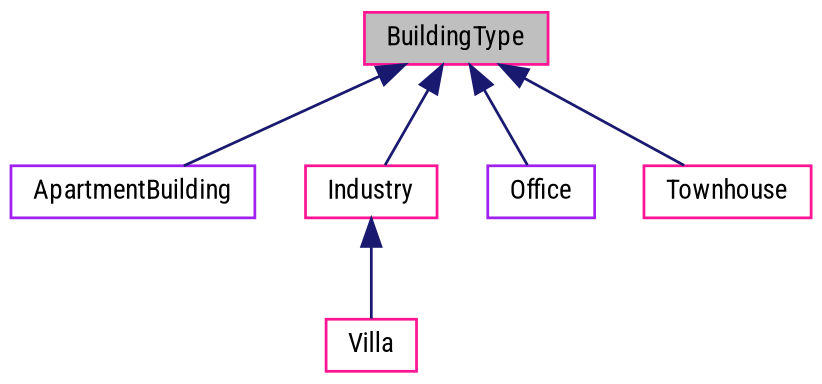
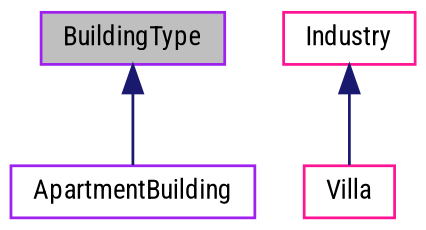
(456, 38) -> (133, 38)
(407, 127) -> none
(541, 192) -> none
(728, 192) -> none
